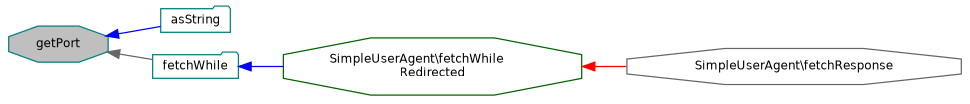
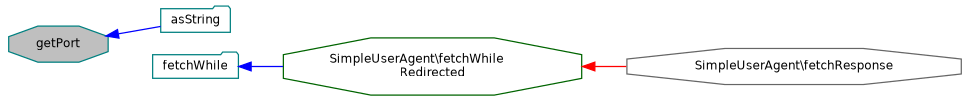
(136, 57) -> none
